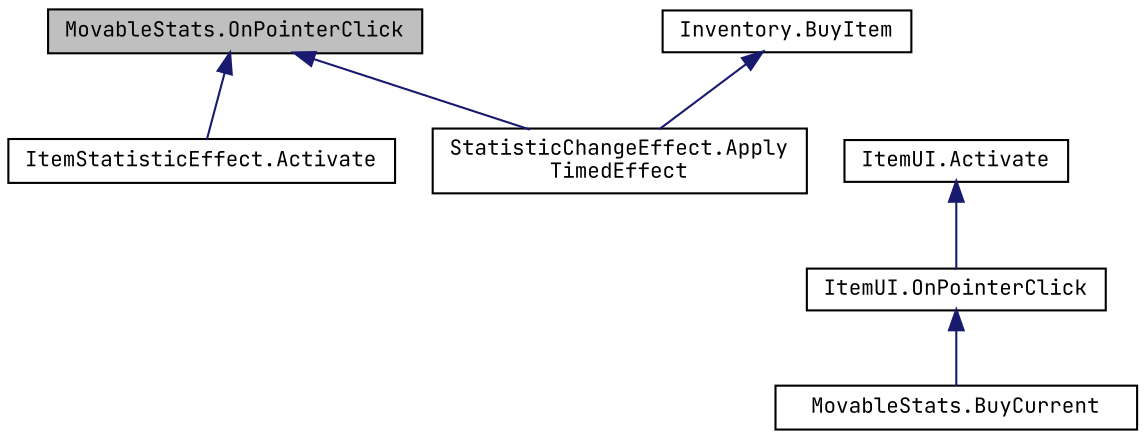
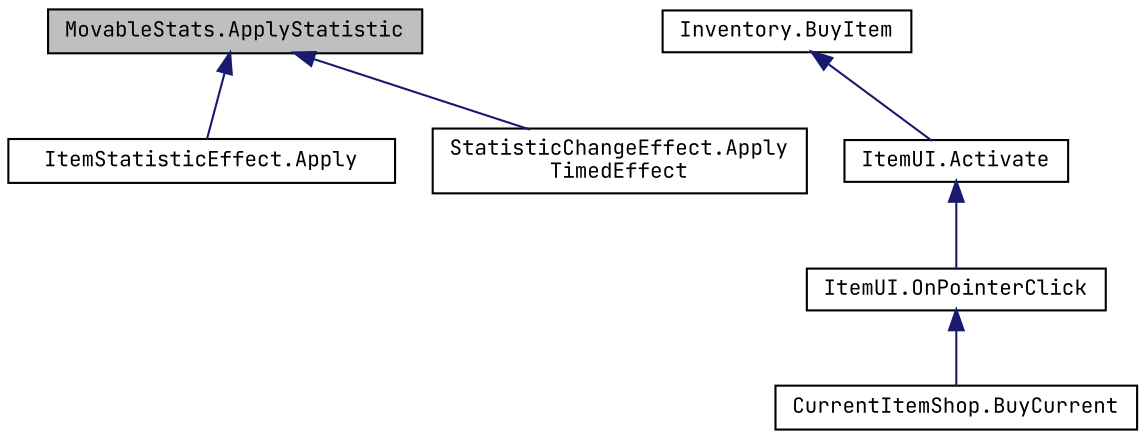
(235, 31) -> (235, 31)
(703, 97) -> (880, 103)
(202, 161) -> (202, 161)
(956, 408) -> (956, 408)
